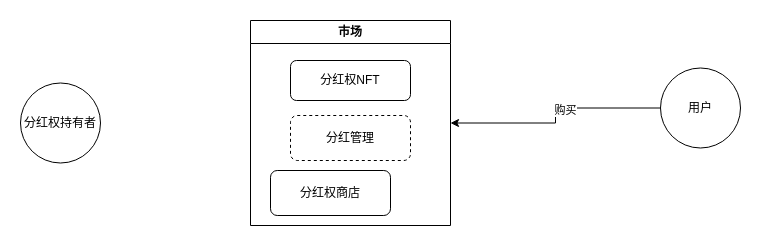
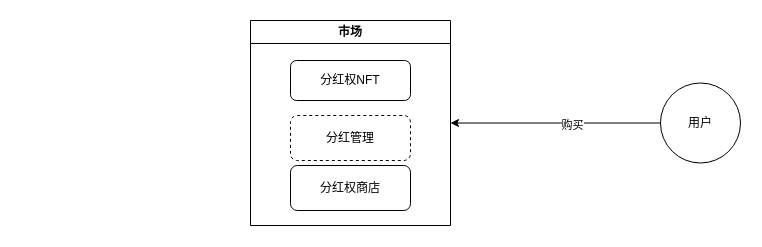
(701, 108) -> (701, 123)
(61, 123) -> none
(331, 193) -> (351, 188)
